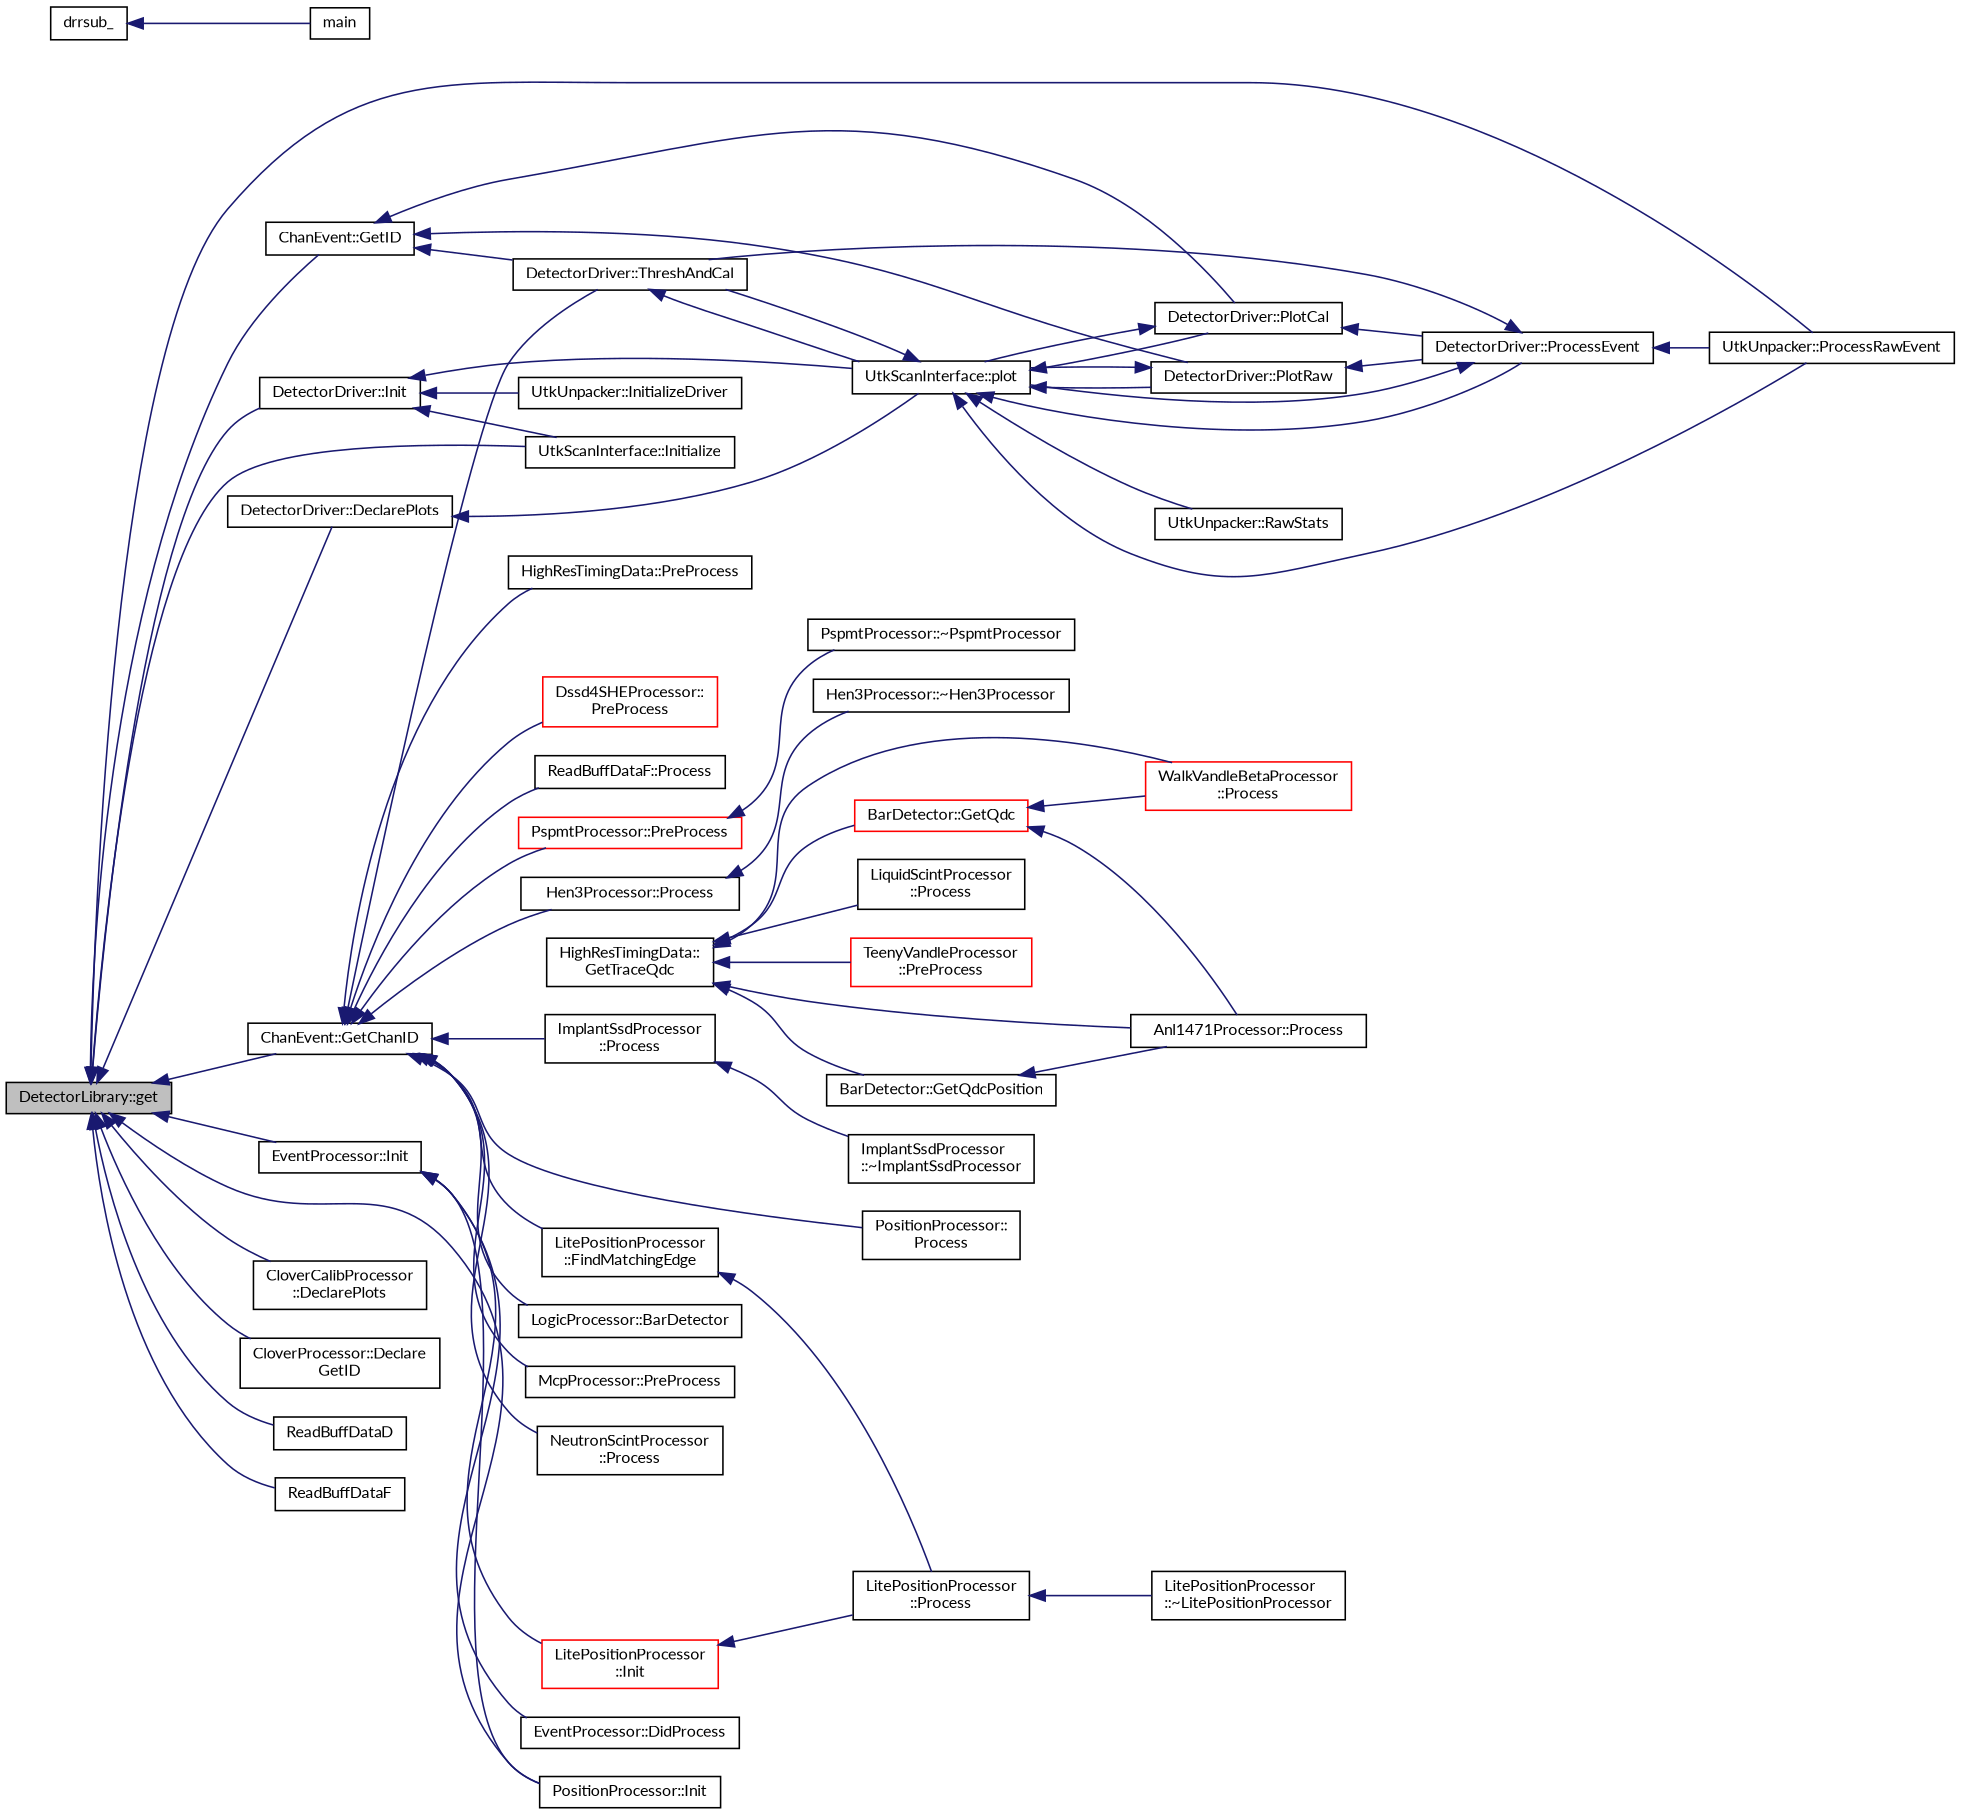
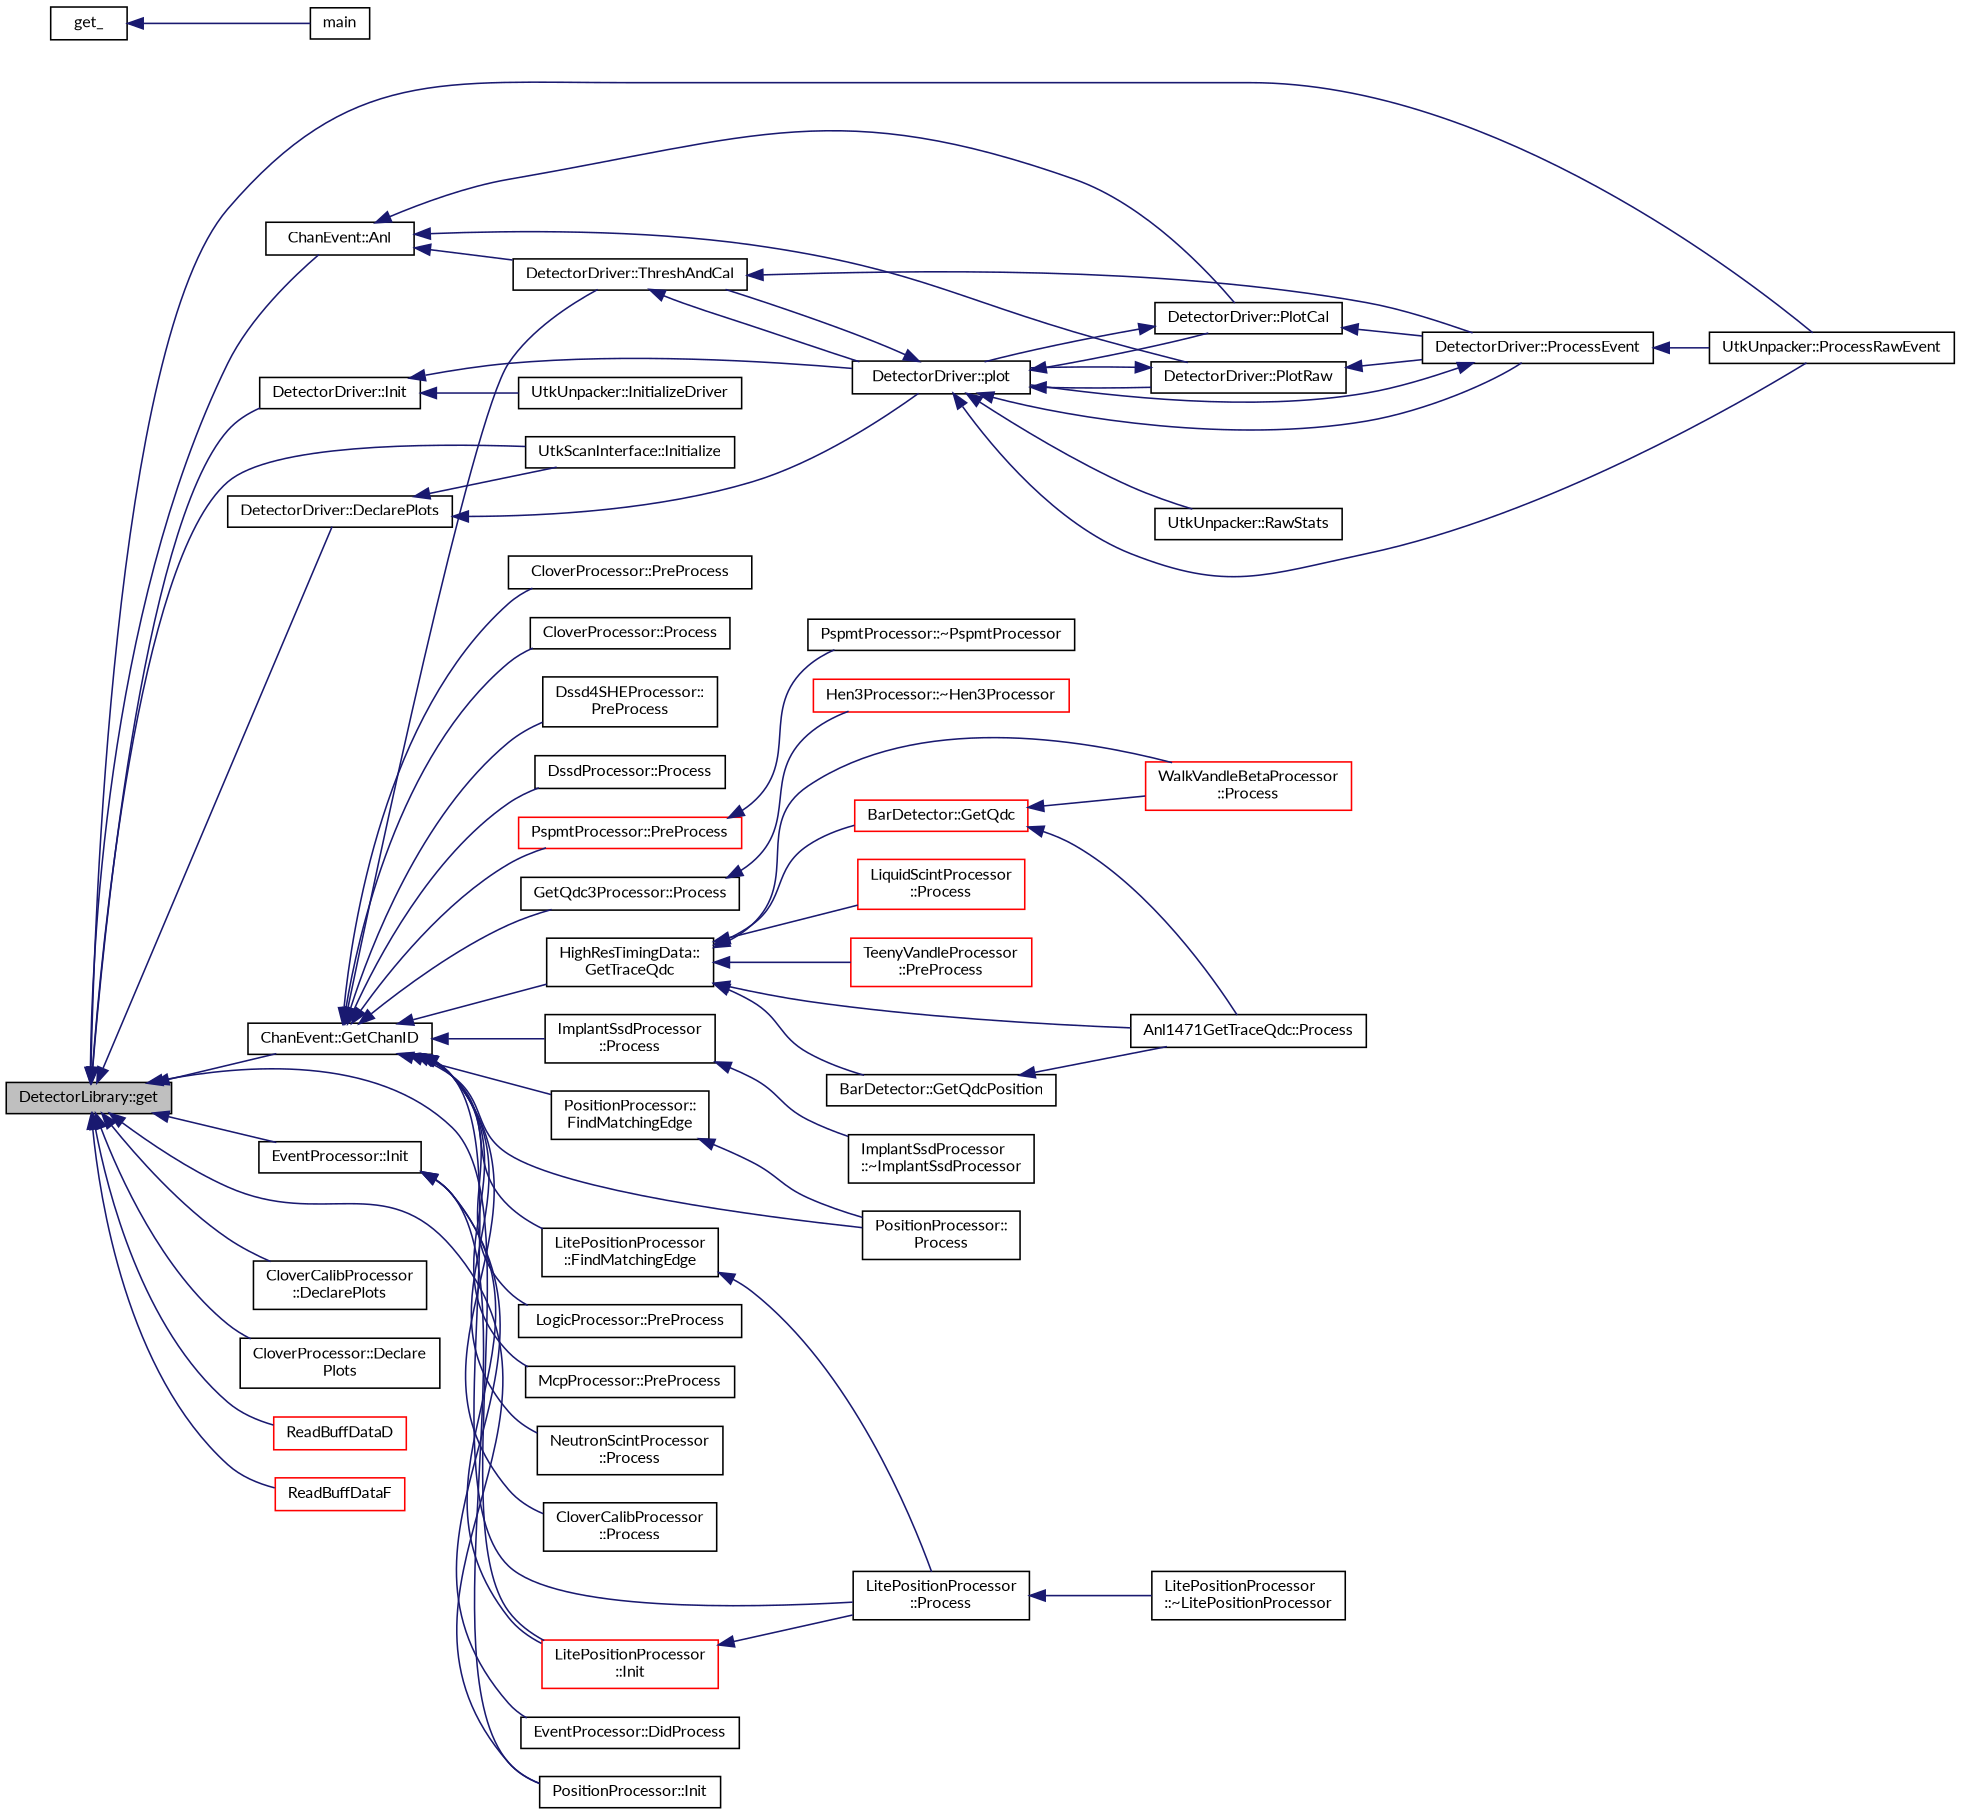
(89, 23) -> (89, 23)
(340, 239) -> (340, 239)
(1113, 248) -> (1121, 276)
(941, 377) -> (941, 377)
(496, 425) -> (493, 480)
(630, 572) -> (630, 572)
none -> (630, 633)
(941, 696) -> (941, 696)
(630, 702) -> (630, 702)
(630, 772) -> (630, 772)
(941, 884) -> (941, 884)
(630, 894) -> (630, 894)
none -> (480, 1002)
(1249, 1031) -> (1249, 1031)
none -> (630, 1115)
none -> (459, 1139)
(630, 1321) -> (630, 1321)
(340, 1363) -> (340, 1363)
(340, 1433) -> (340, 1433)
(340, 1494) -> (340, 1494)
none -> (630, 1527)
none -> (498, 1548)
